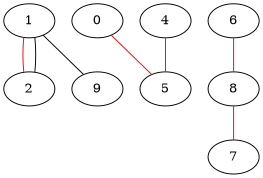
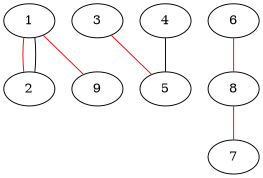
(97, 21) -> (97, 21)
(63, 55) -> (63, 55)
(166, 55) -> (166, 55)
